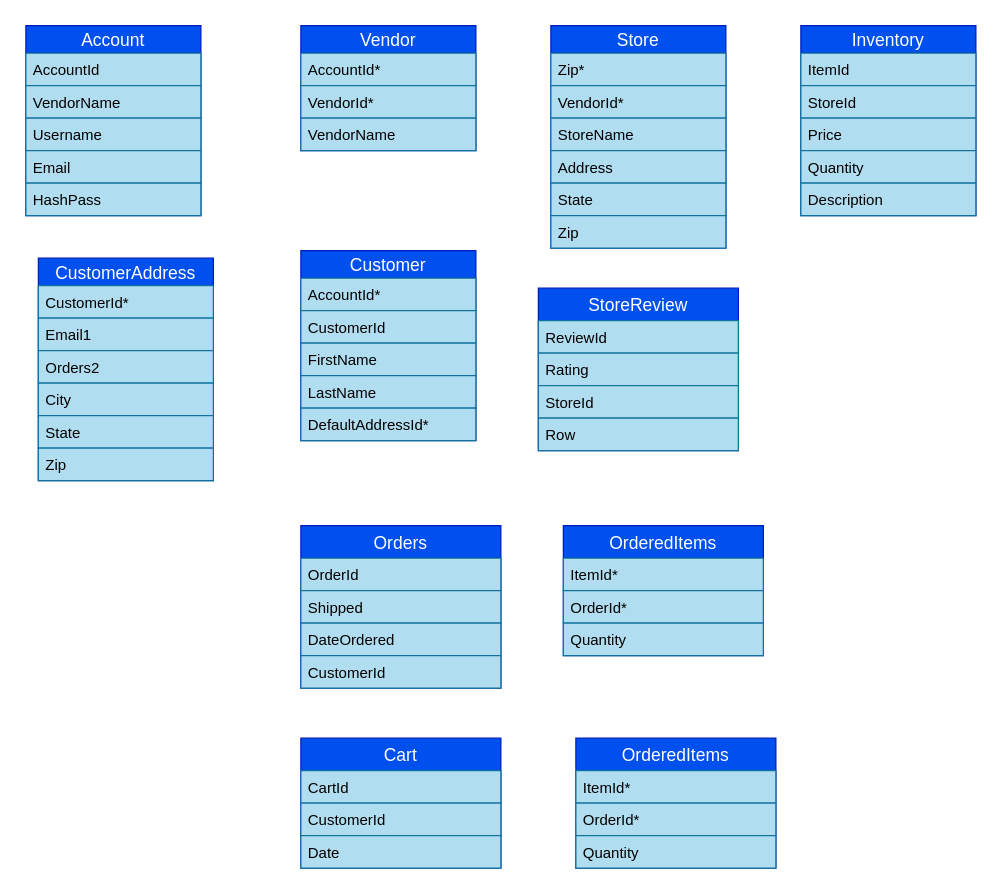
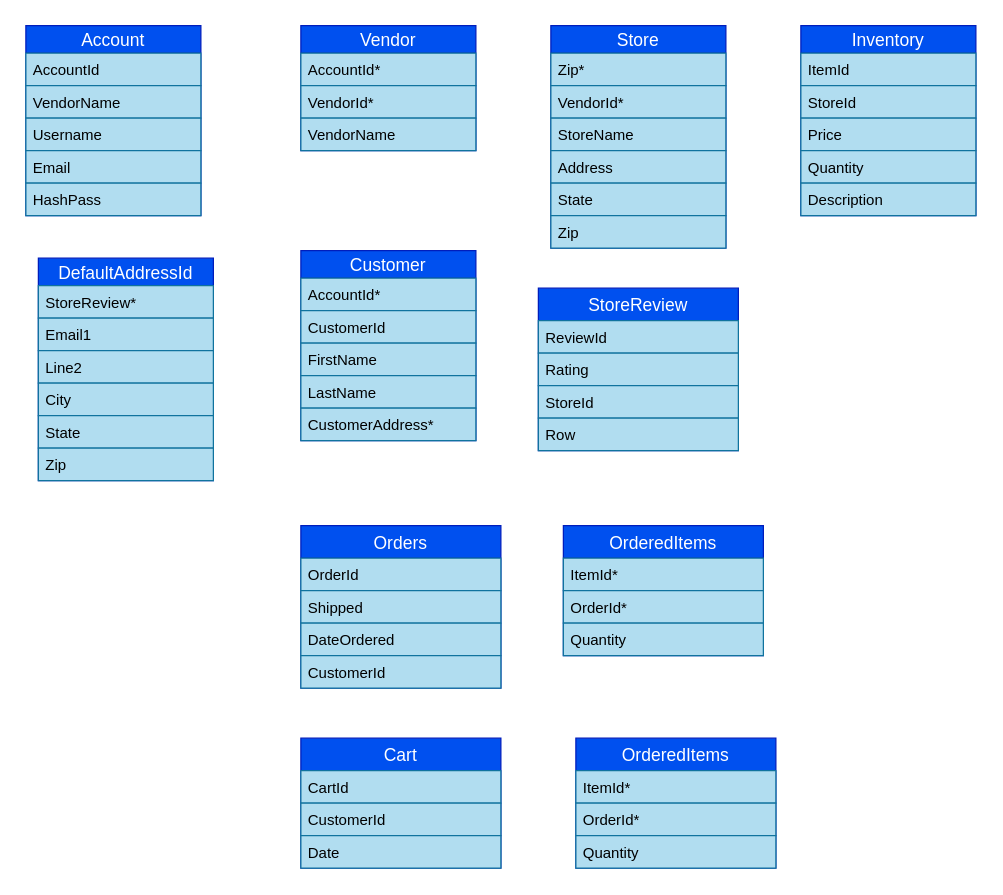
(125, 273) -> (125, 273)
(91, 303) -> (93, 303)
(74, 368) -> (64, 368)
(377, 425) -> (375, 425)
